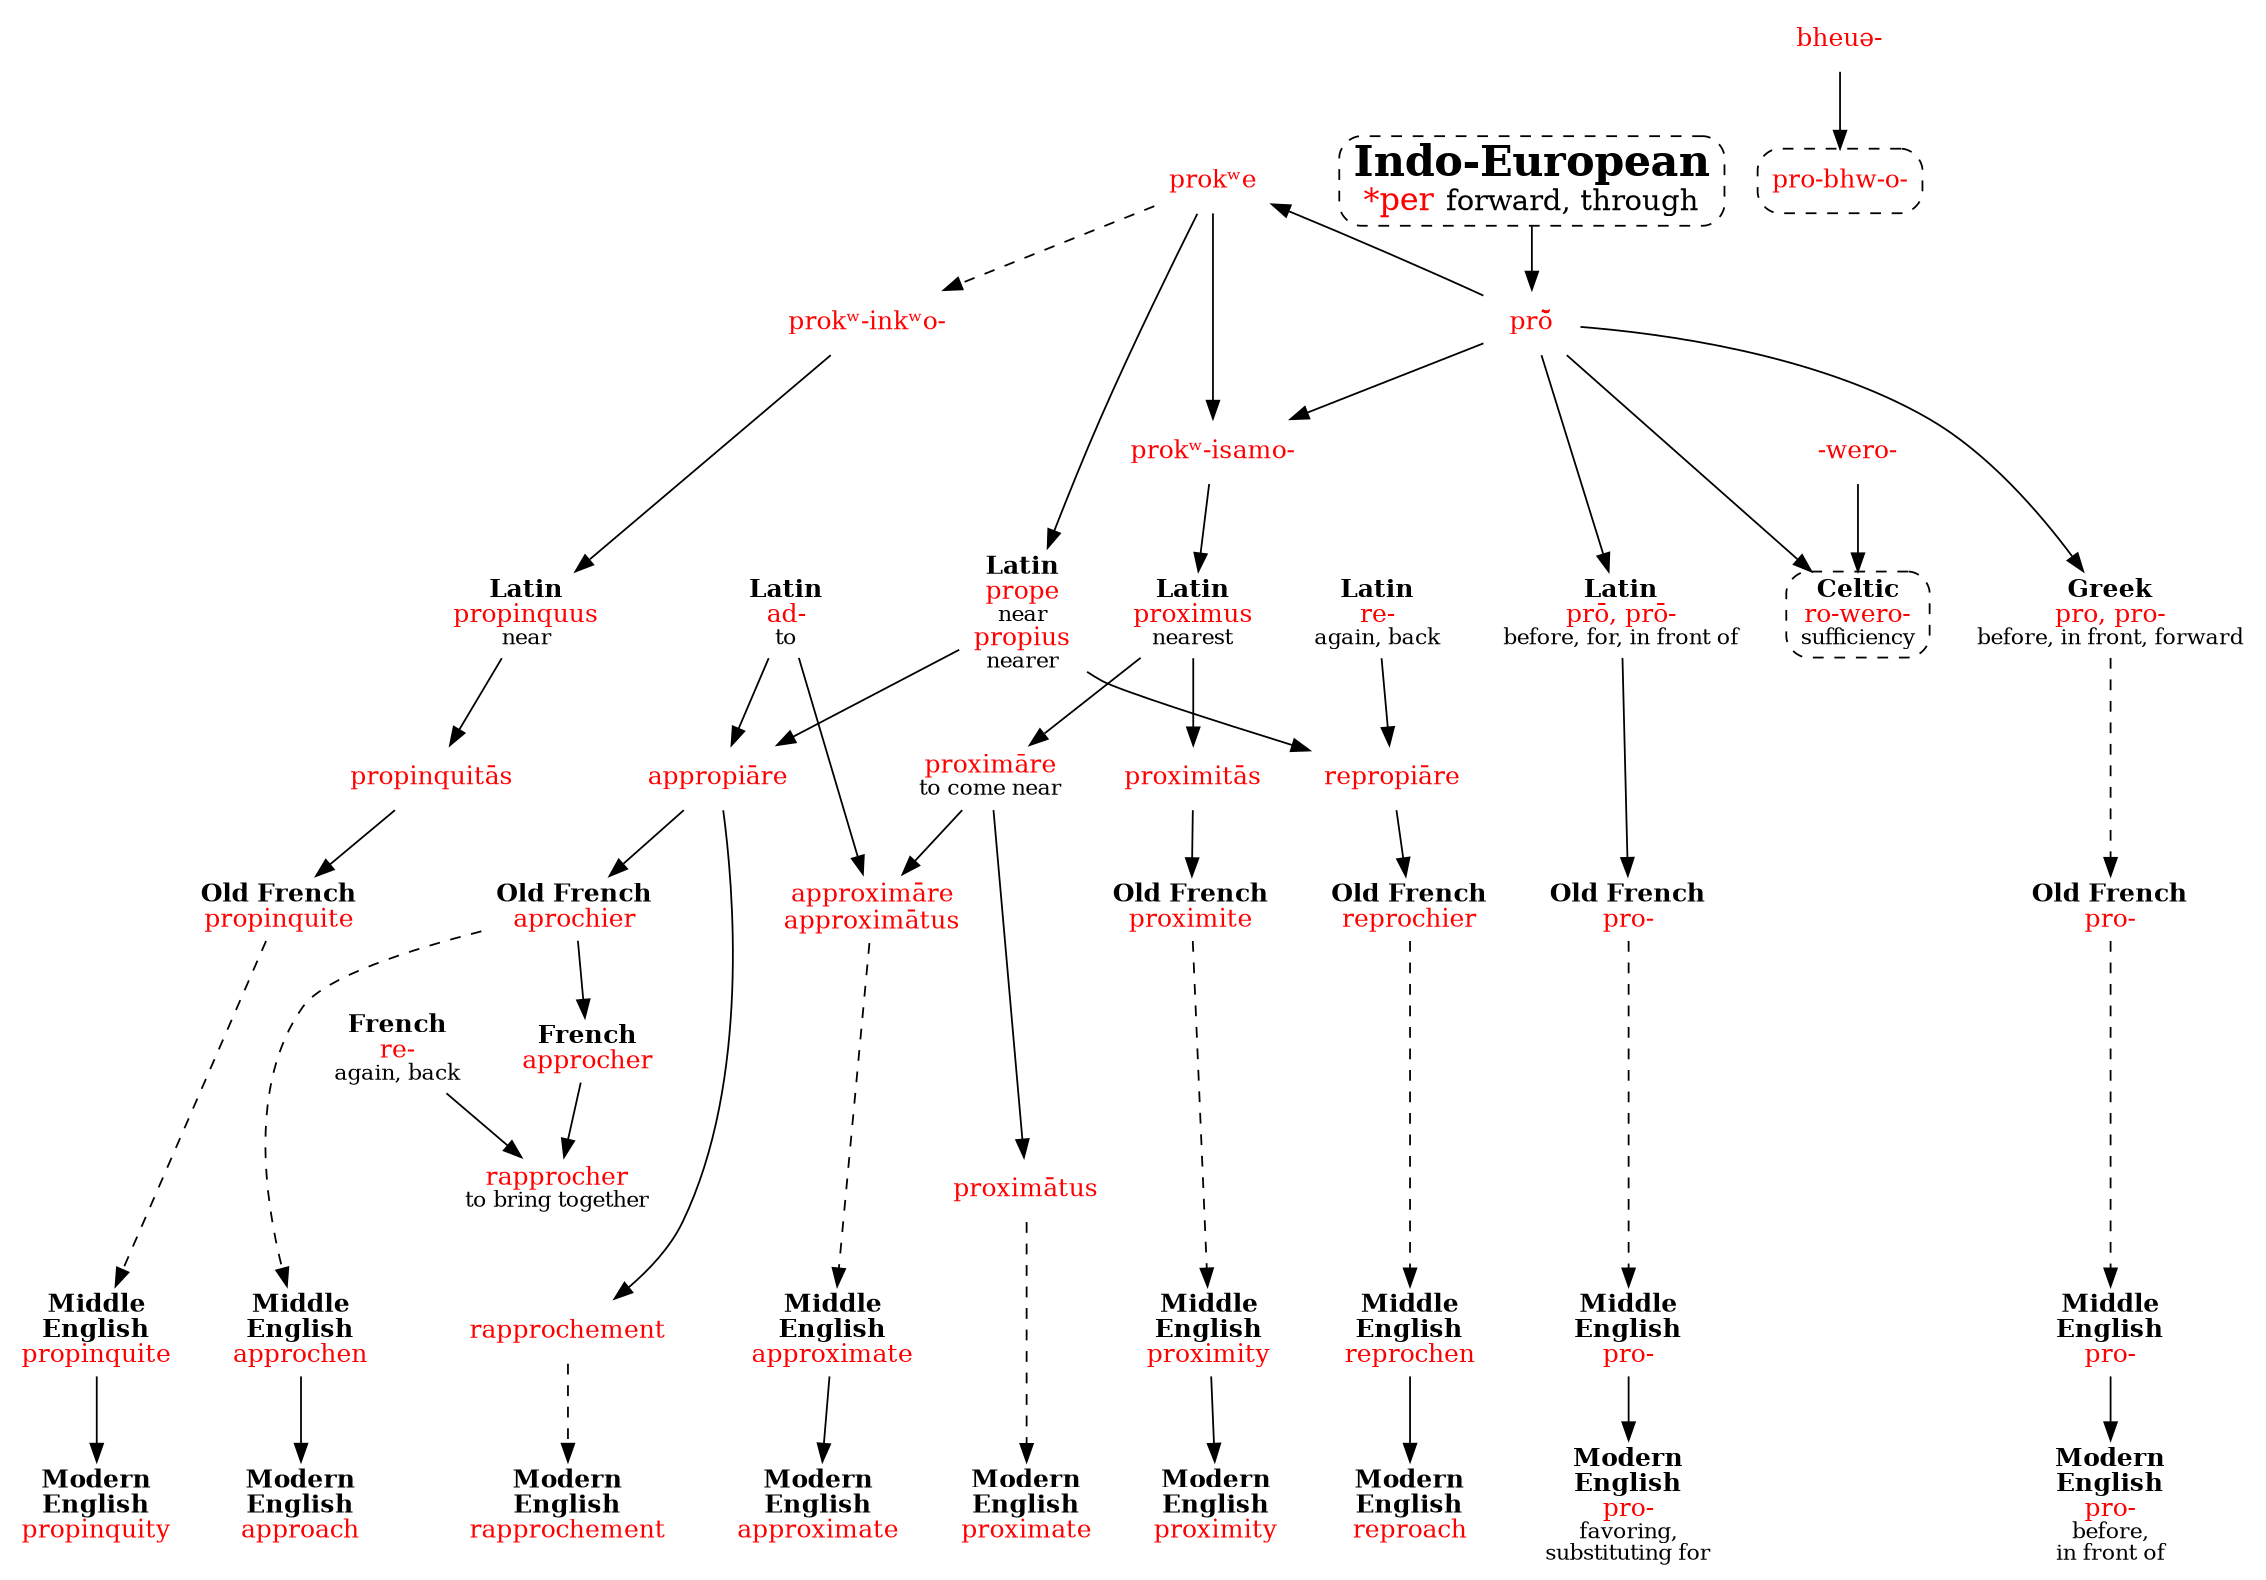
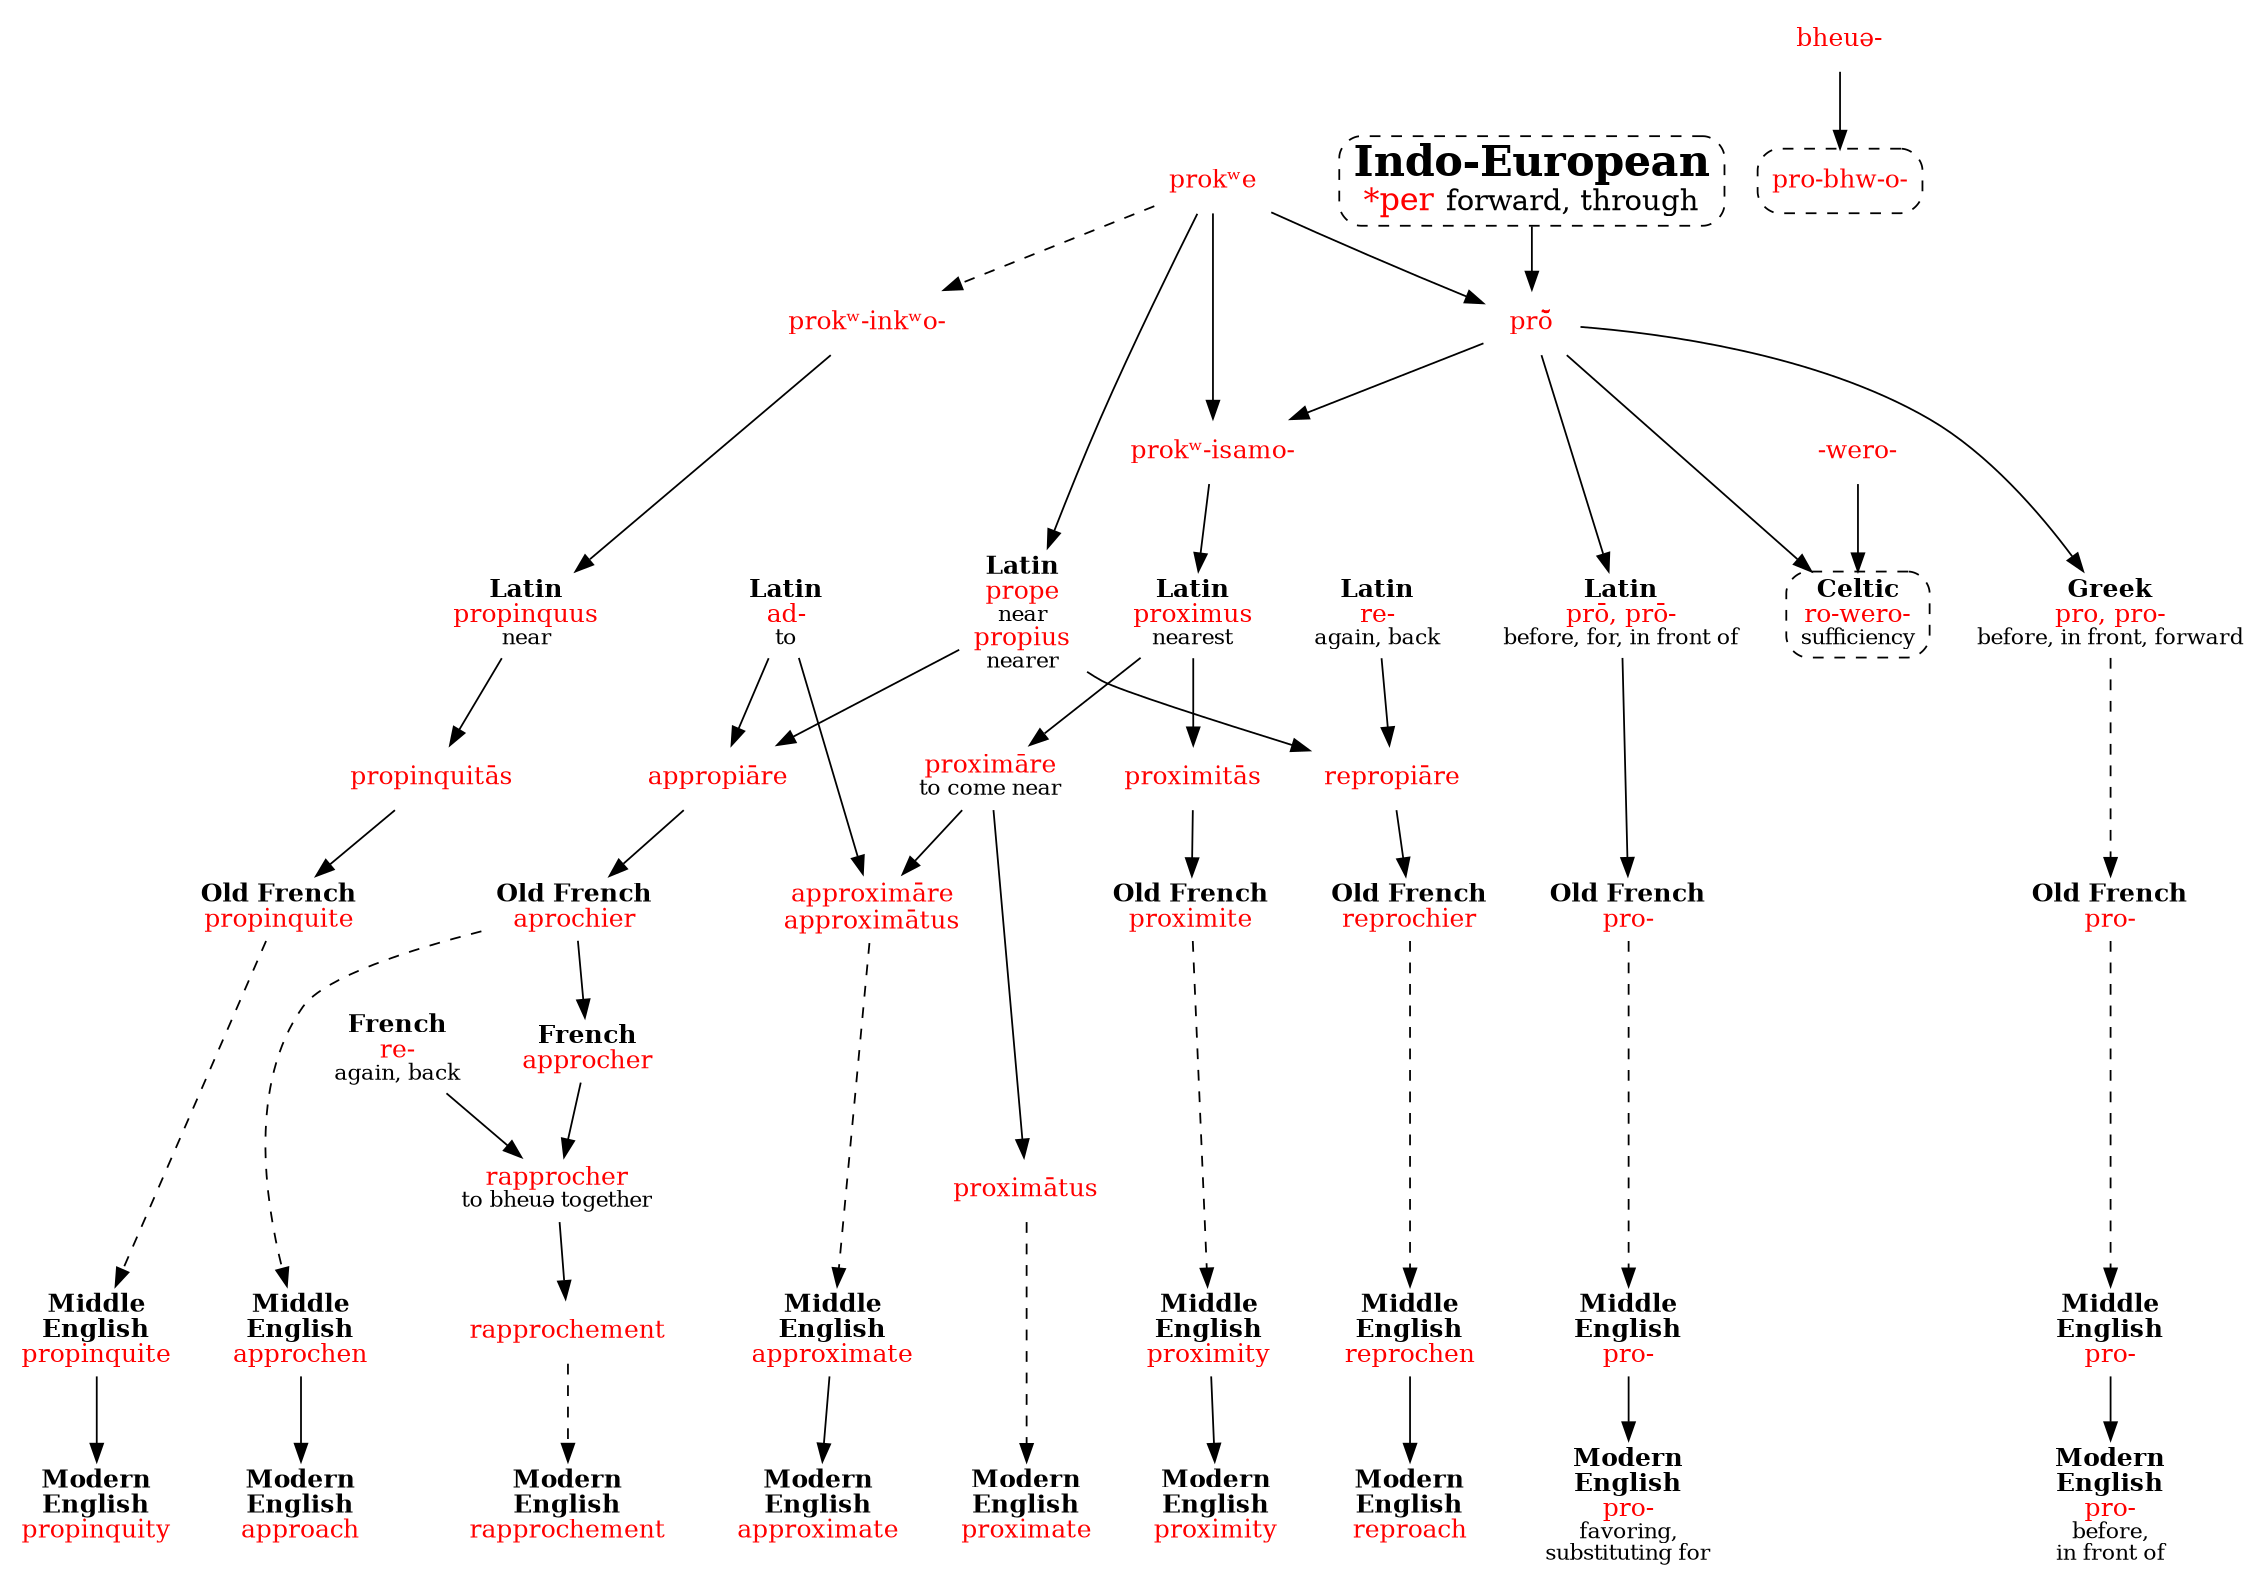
(1387, 253) -> (1368, 255)
(726, 1062) -> (562, 1251)
(557, 1200) -> (557, 1200)
